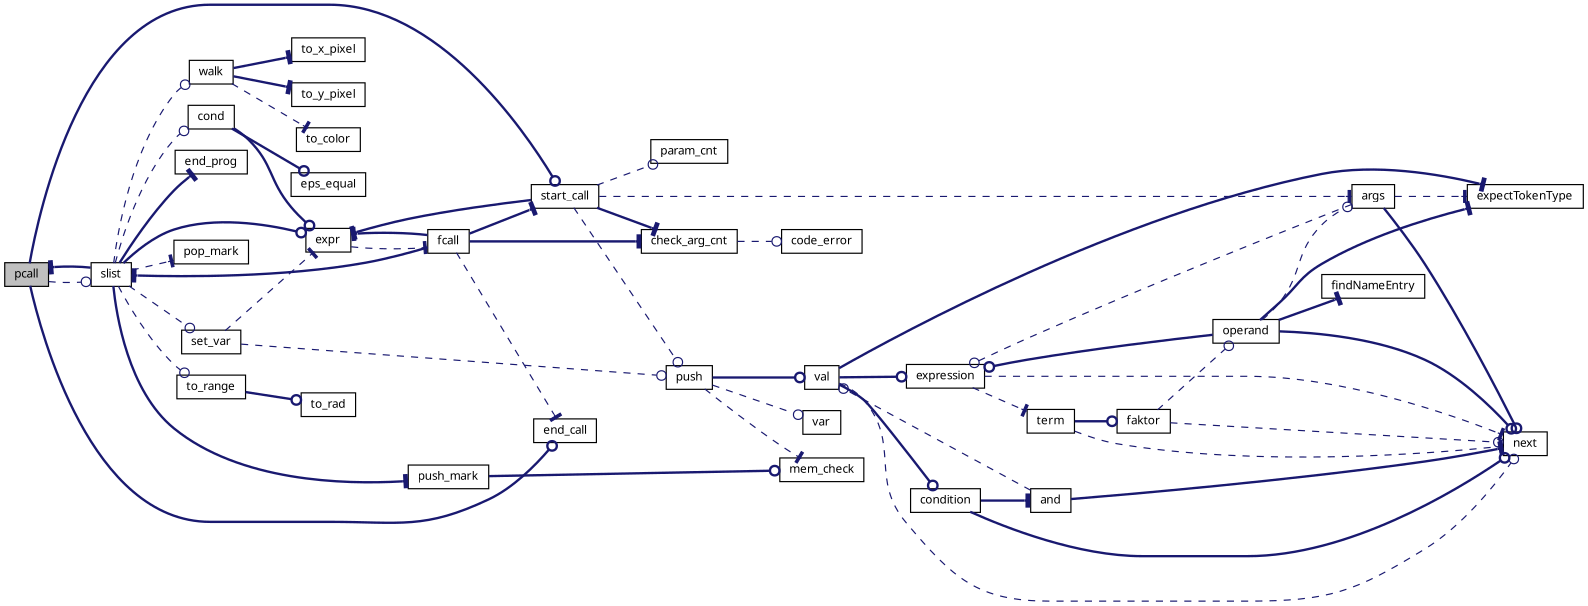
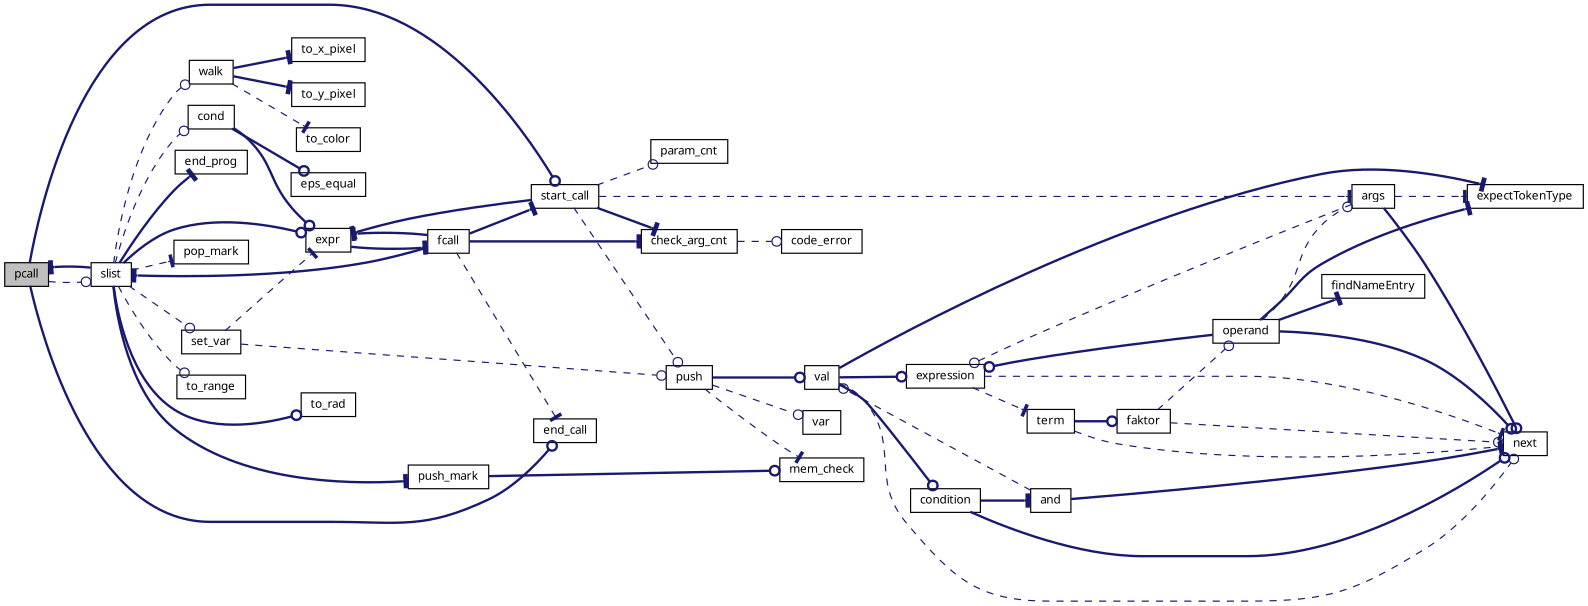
(386, 249) -> (386, 249)
(268, 396) -> (166, 403)
